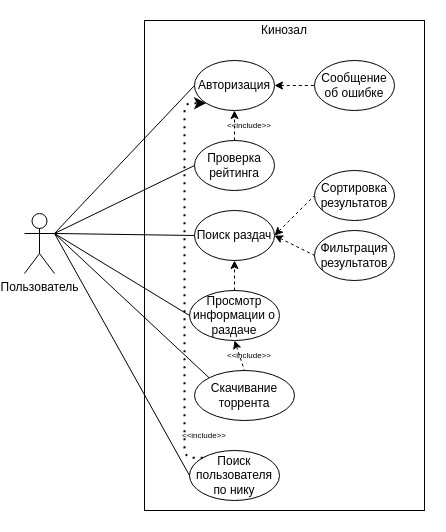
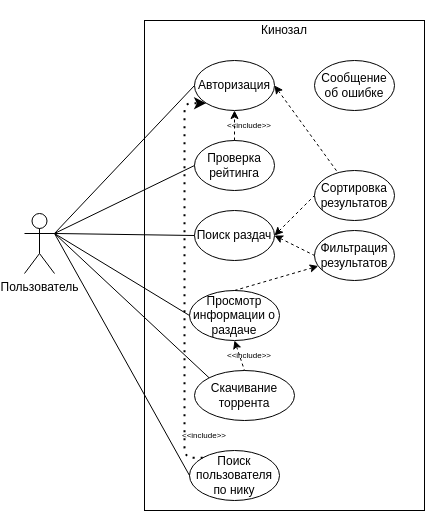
(297, 86) -> (308, 131)
(235, 279) -> (273, 279)
